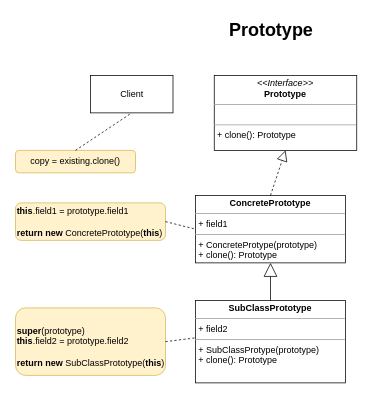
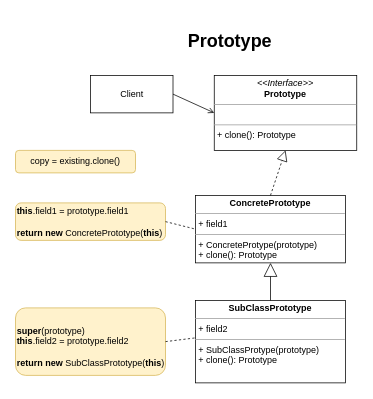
(270, 34) -> (229, 45)
none -> (192, 103)
(103, 132) -> none
